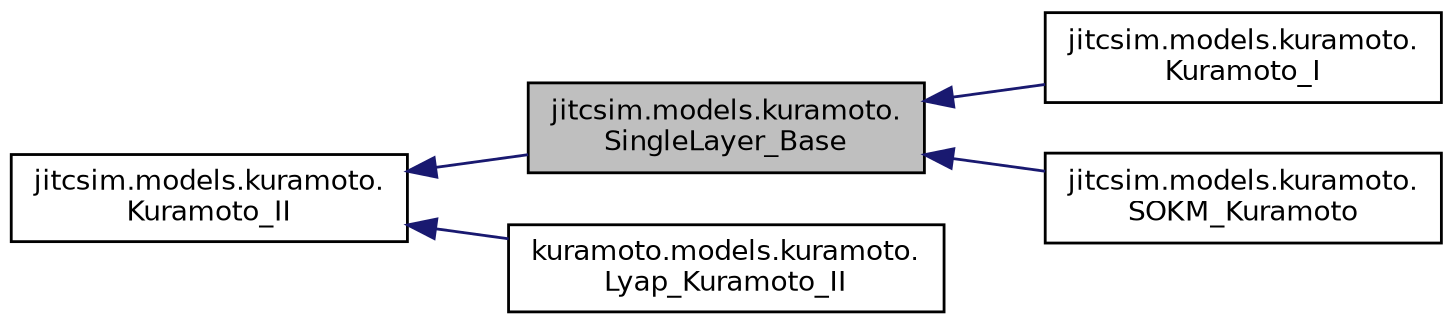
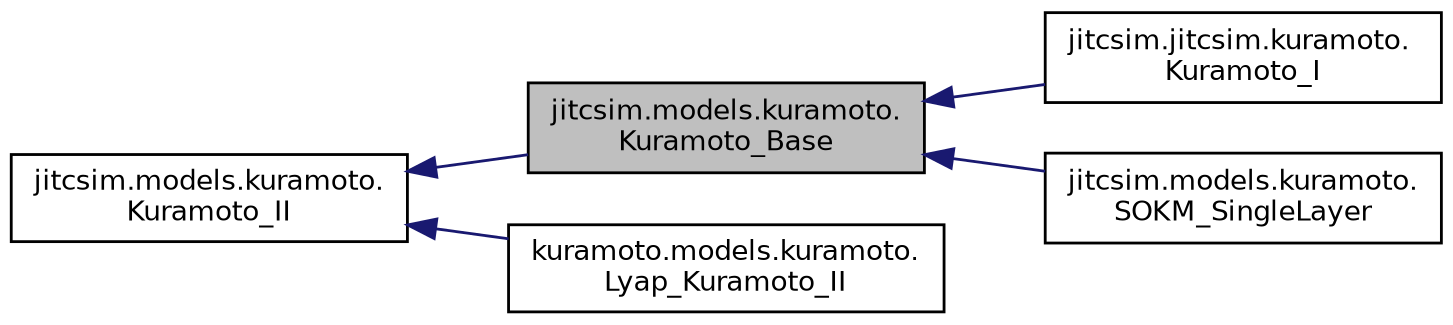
(1243, 58) -> (1243, 58)
(726, 128) -> (726, 128)
(1243, 198) -> (1243, 198)
